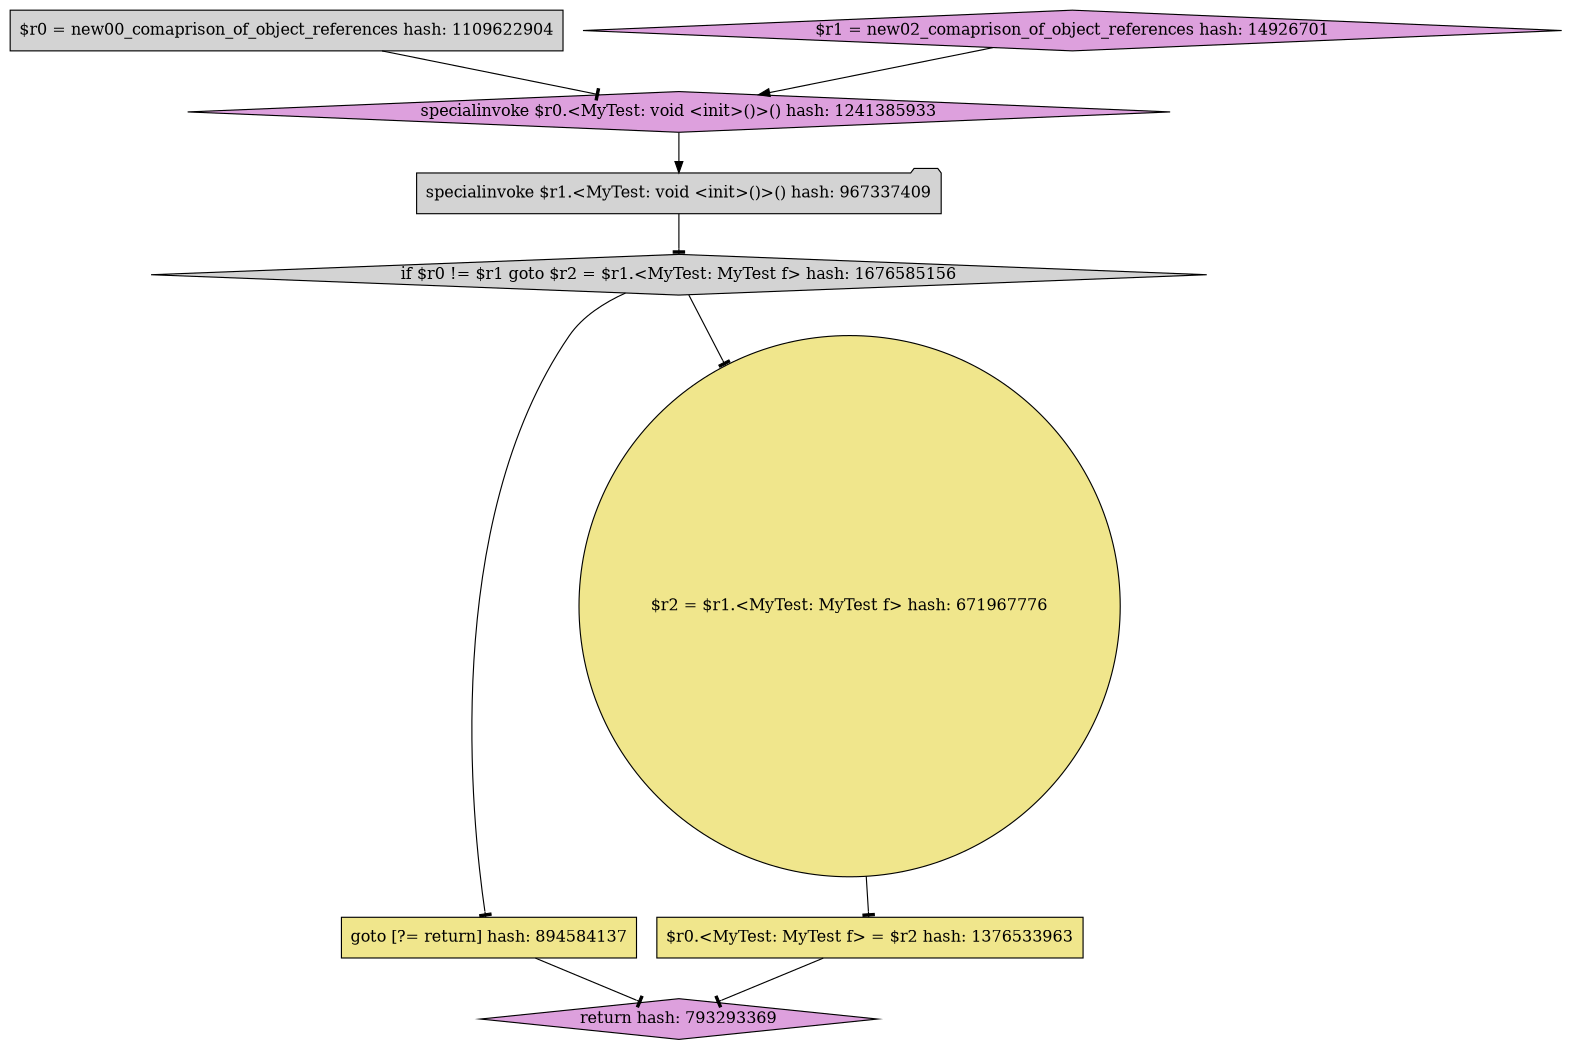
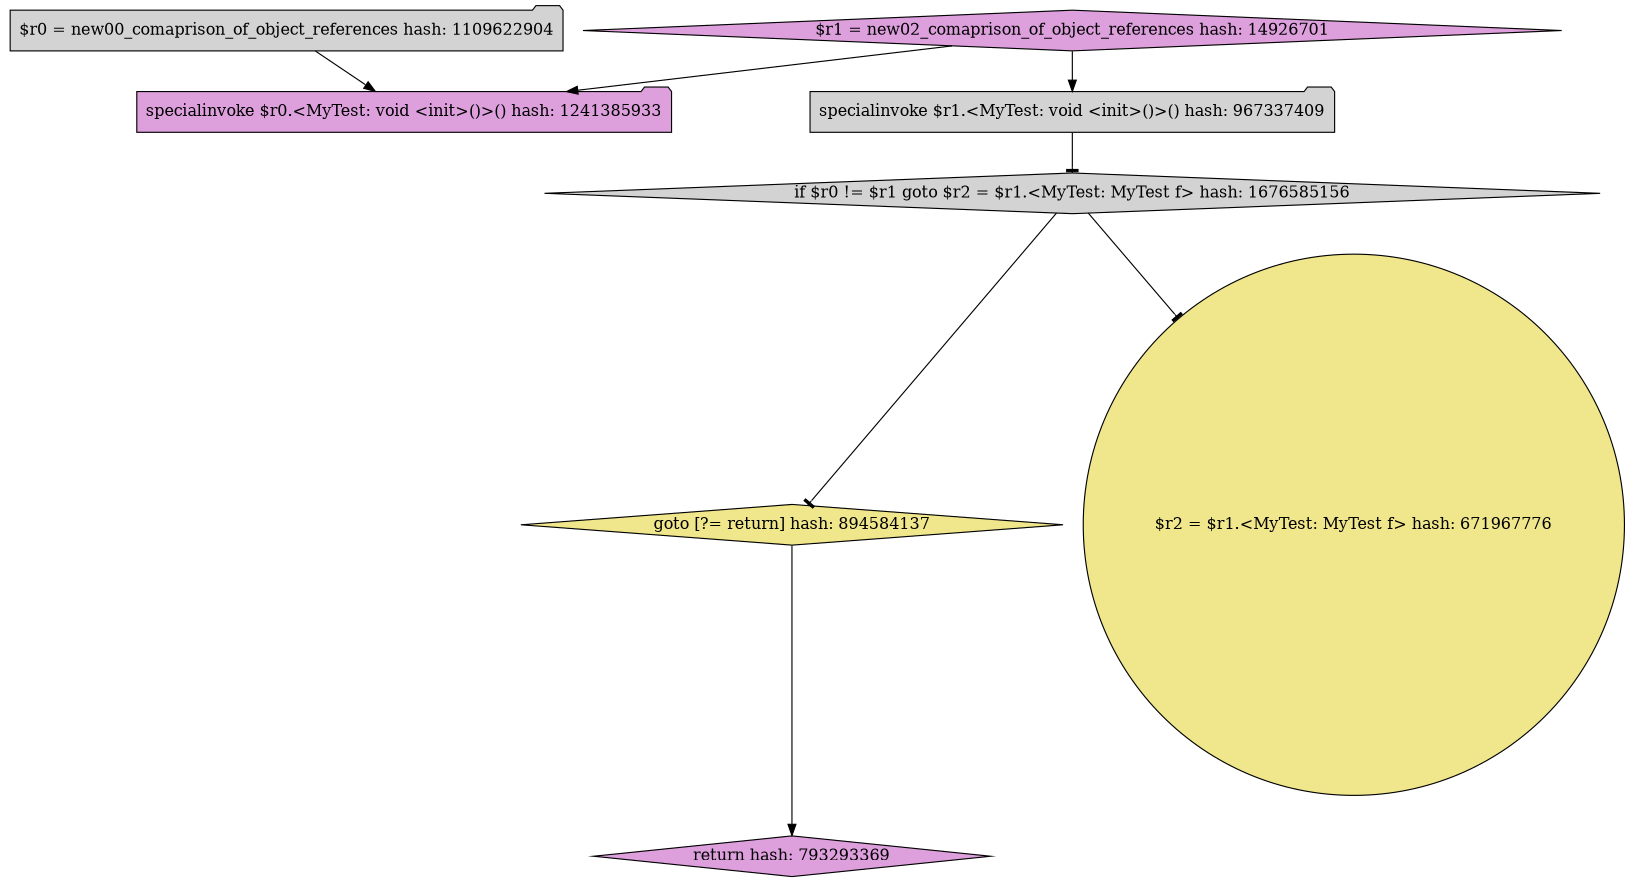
(287, 31) -> (287, 31)
(488, 72) -> (340, 68)
(679, 112) -> (404, 112)
(679, 147) -> (1072, 66)
(489, 938) -> (792, 525)
(870, 938) -> none
(586, 979) -> (792, 685)
